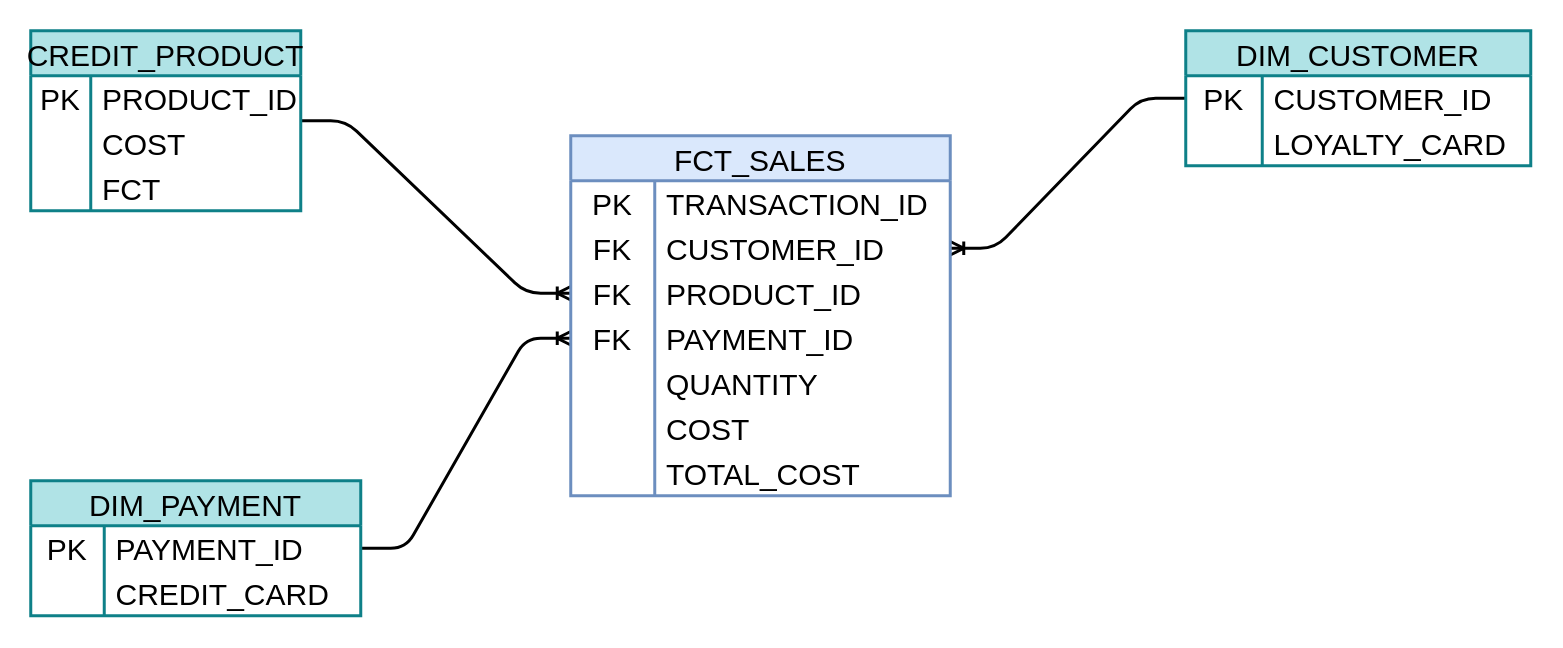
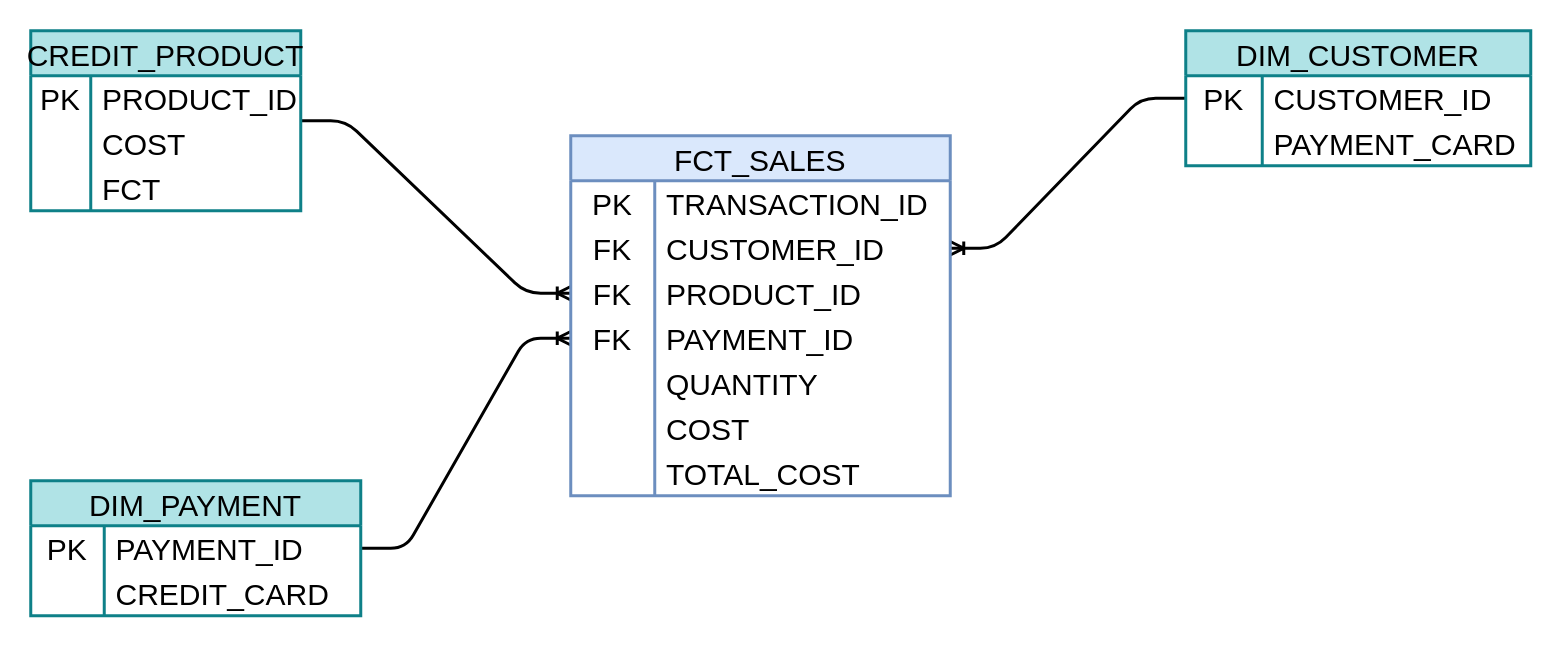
(1375, 143) -> (1375, 143)
